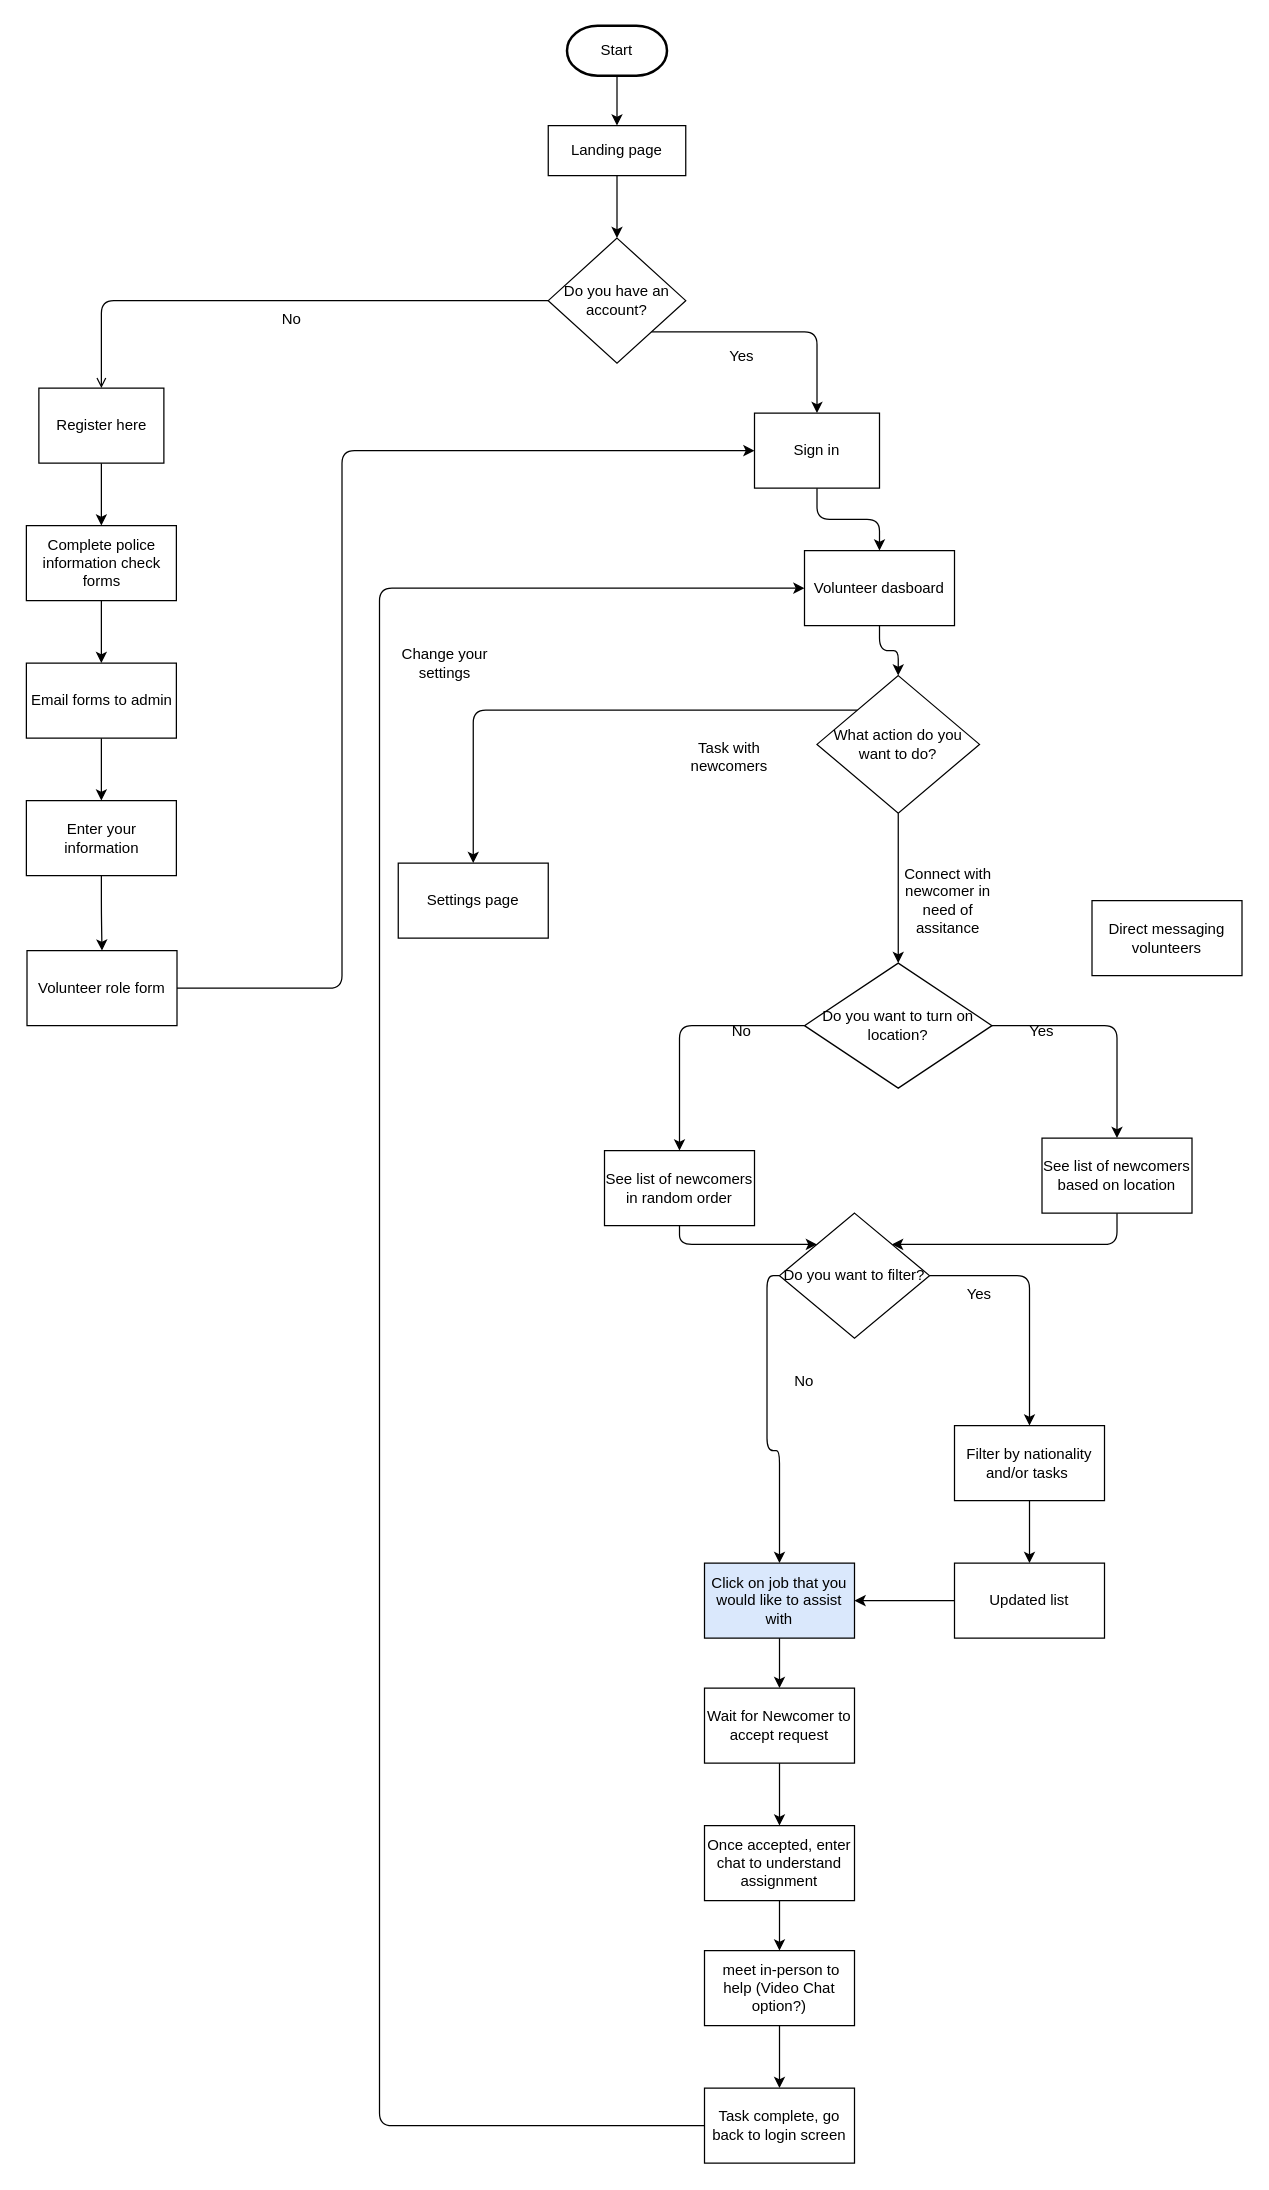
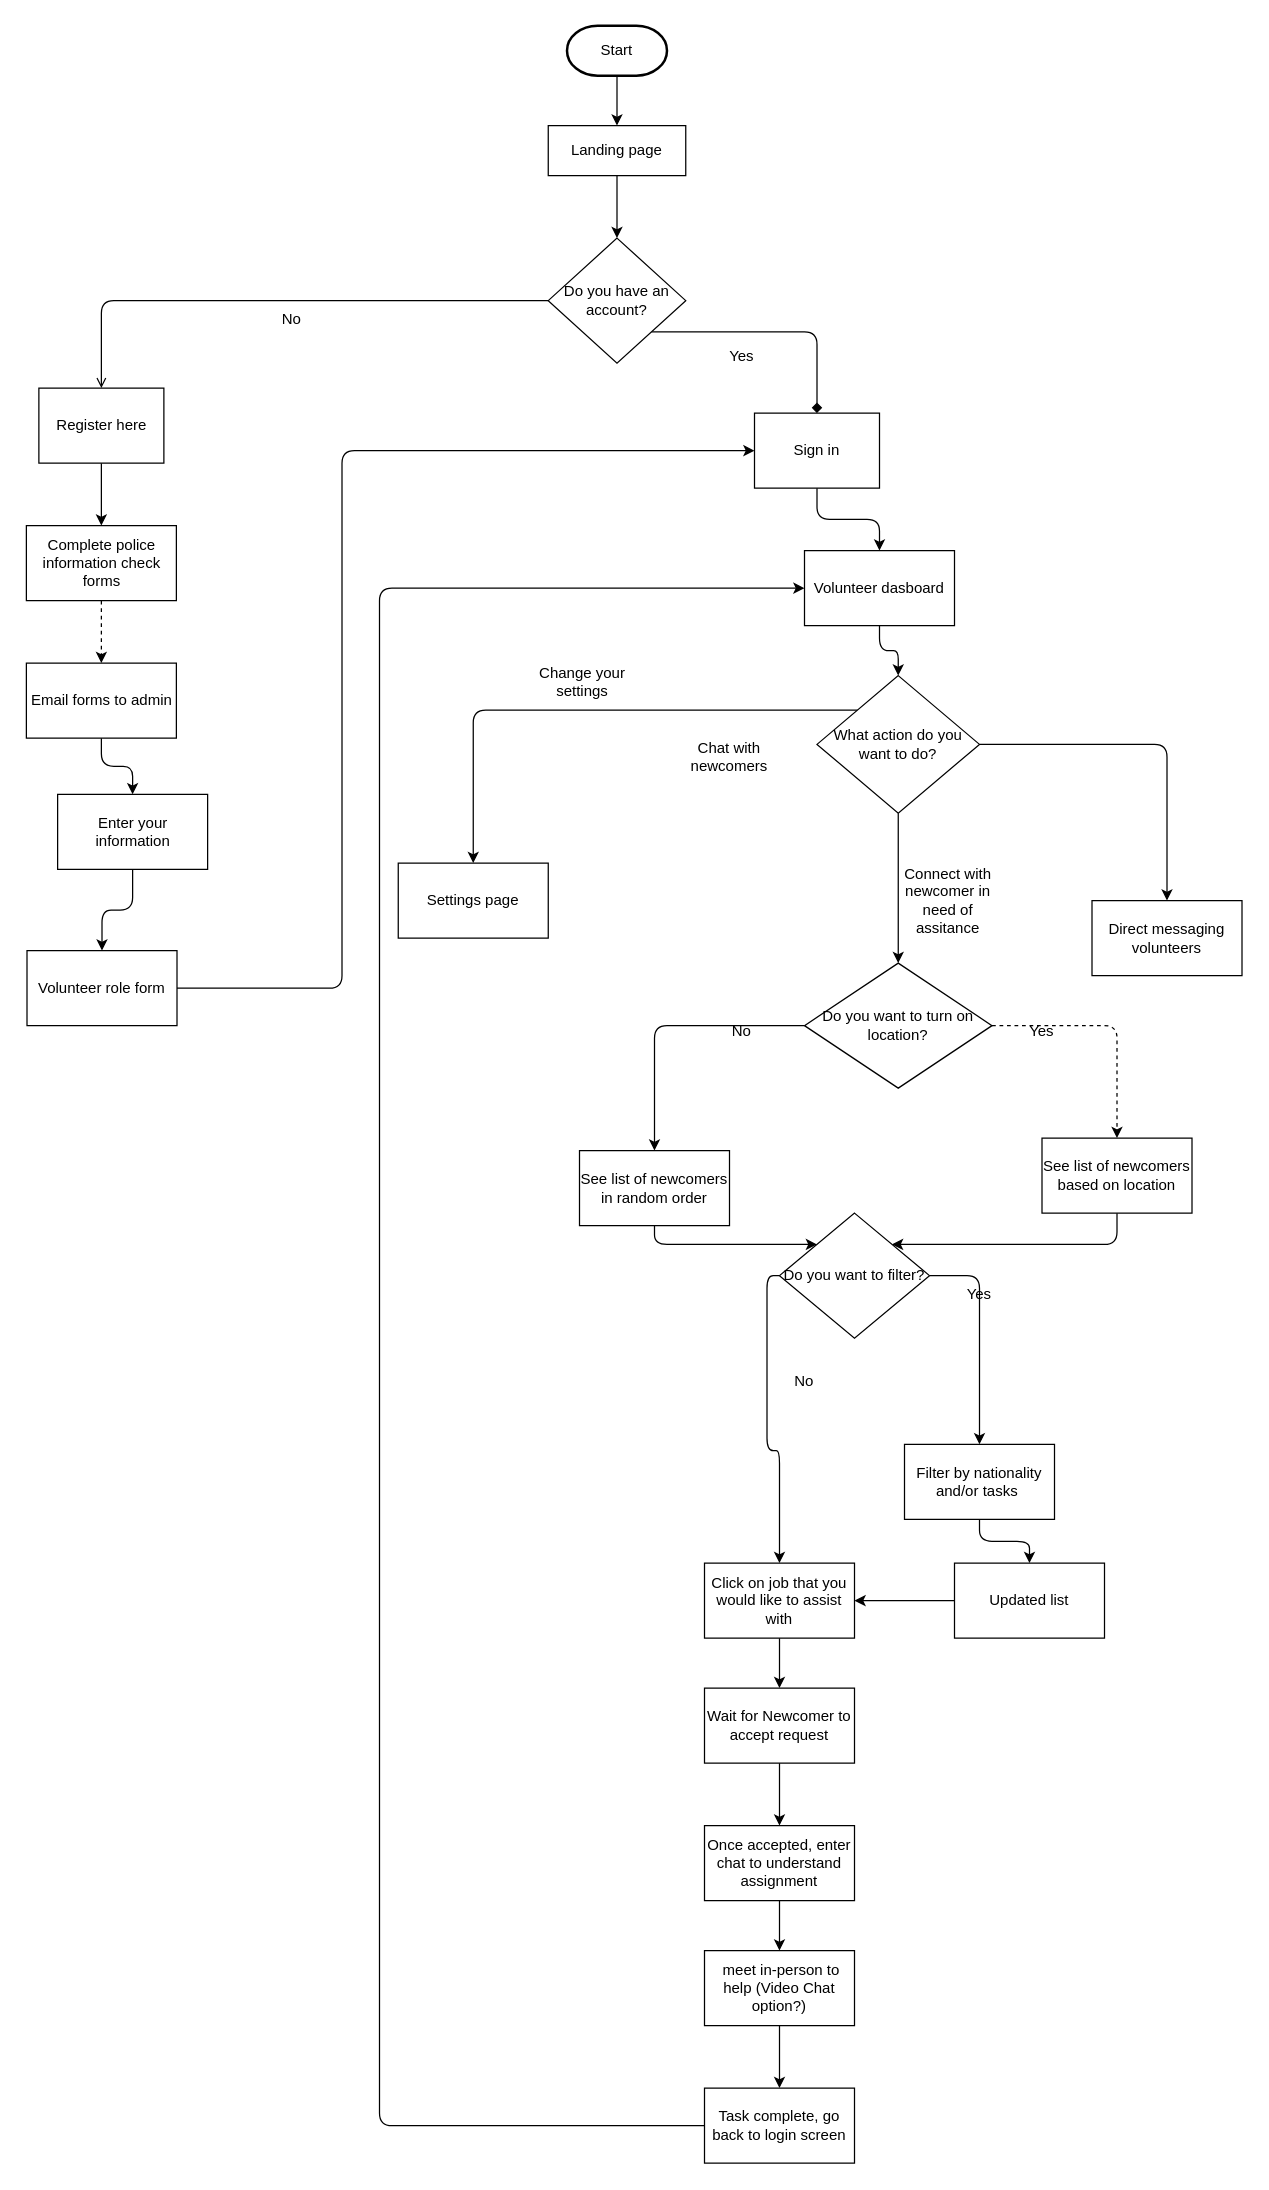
(817, 403) -> (817, 402)
(101, 628) -> (101, 628)
(445, 663) -> (583, 682)
none -> (1141, 744)
(729, 757) -> (729, 757)
(101, 838) -> (133, 832)
(1102, 1026) -> (1102, 1026)
(679, 1188) -> (654, 1188)
(1029, 1463) -> (979, 1482)
(779, 1601) -> (779, 1601)
